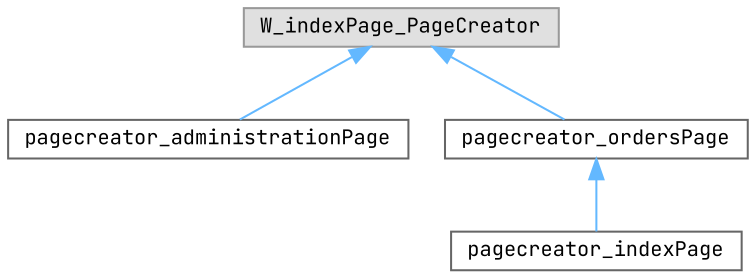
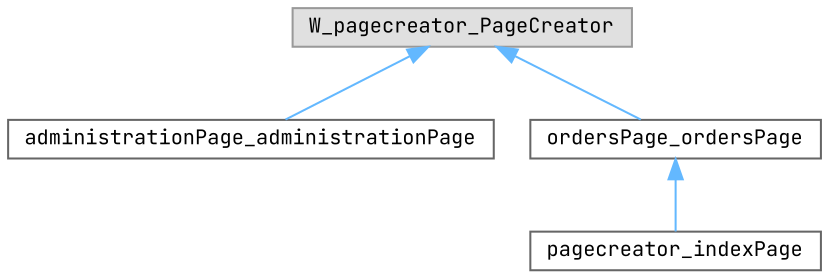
(401, 27) -> (462, 27)
(208, 139) -> (251, 139)
(596, 139) -> (676, 139)
